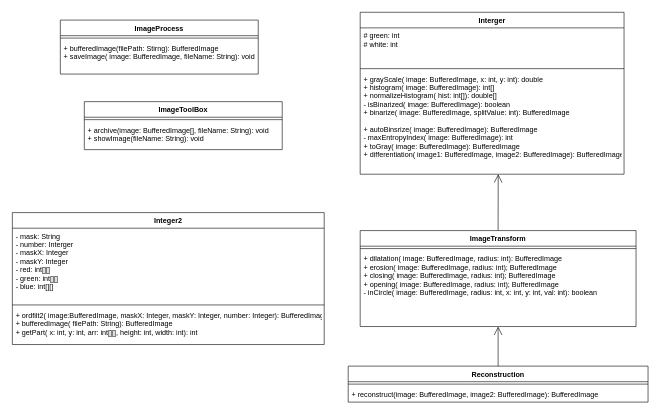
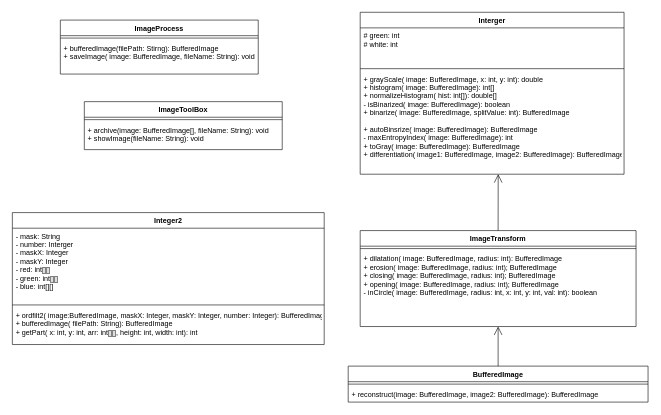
(498, 374) -> (498, 374)
